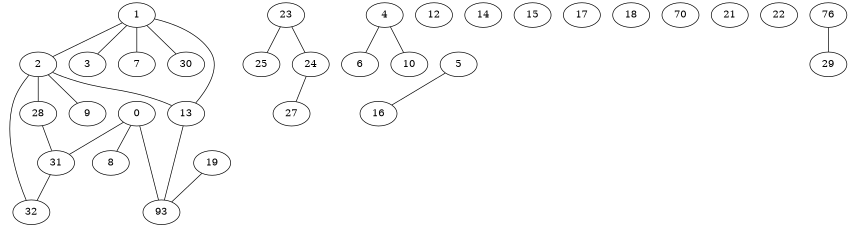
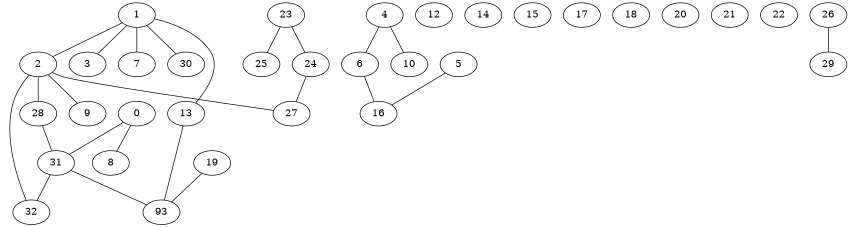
(680, 15) -> (680, 15)
(828, 15) -> (828, 15)
(112, 89) -> (162, 94)
none -> (369, 89)
(149, 163) -> (109, 188)
